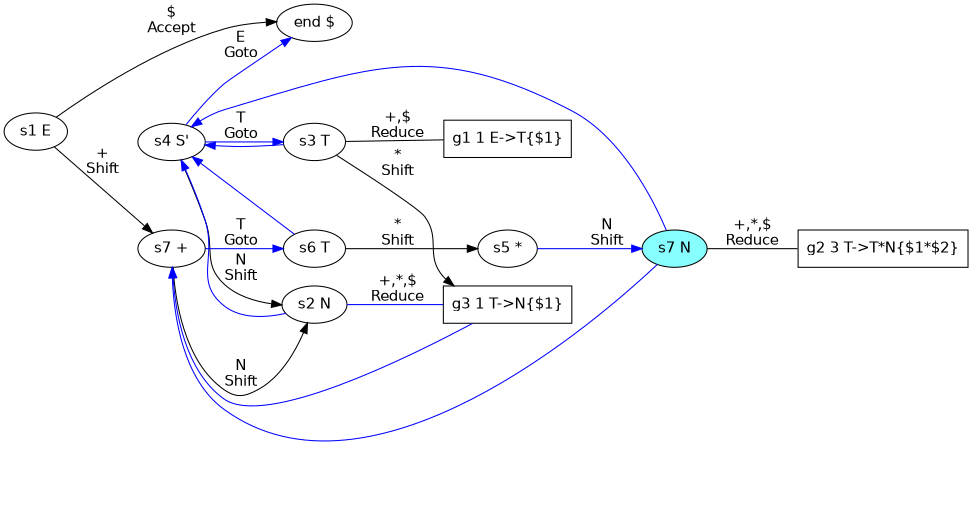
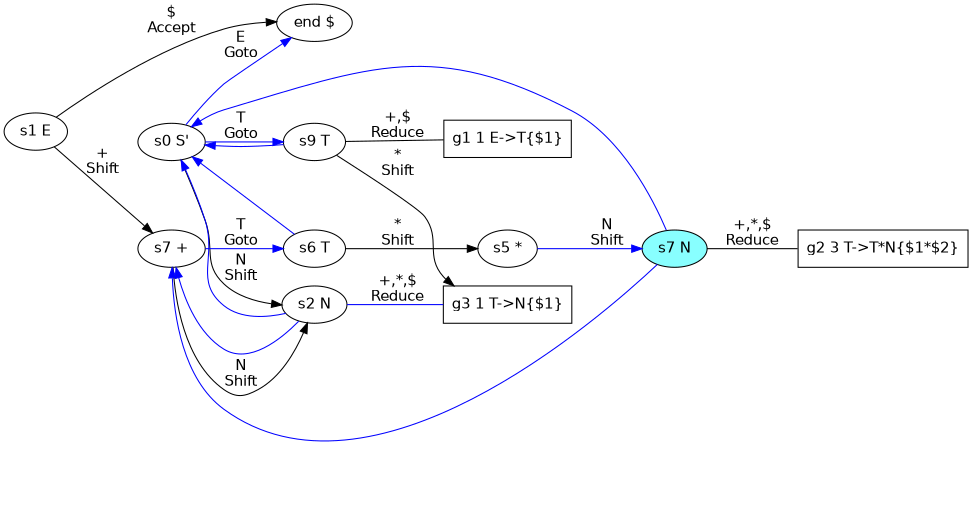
(172, 142) -> (172, 142)
(314, 142) -> (314, 142)
(288, 401) -> (224, 349)
